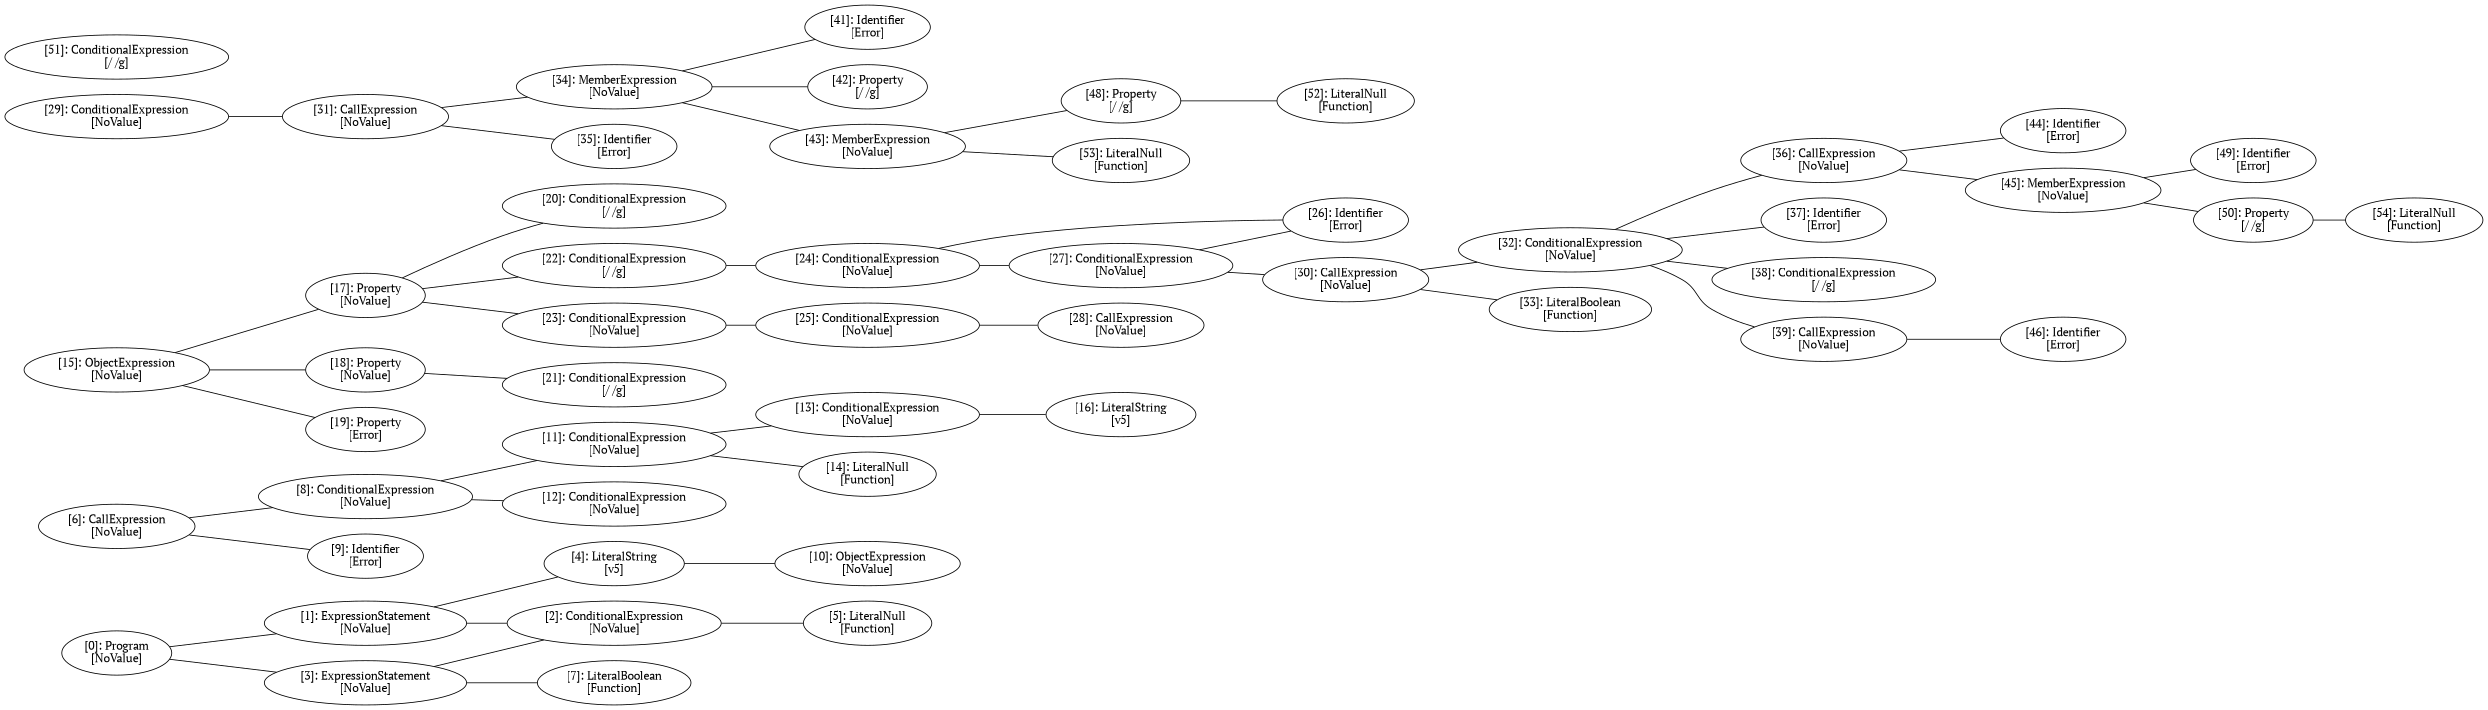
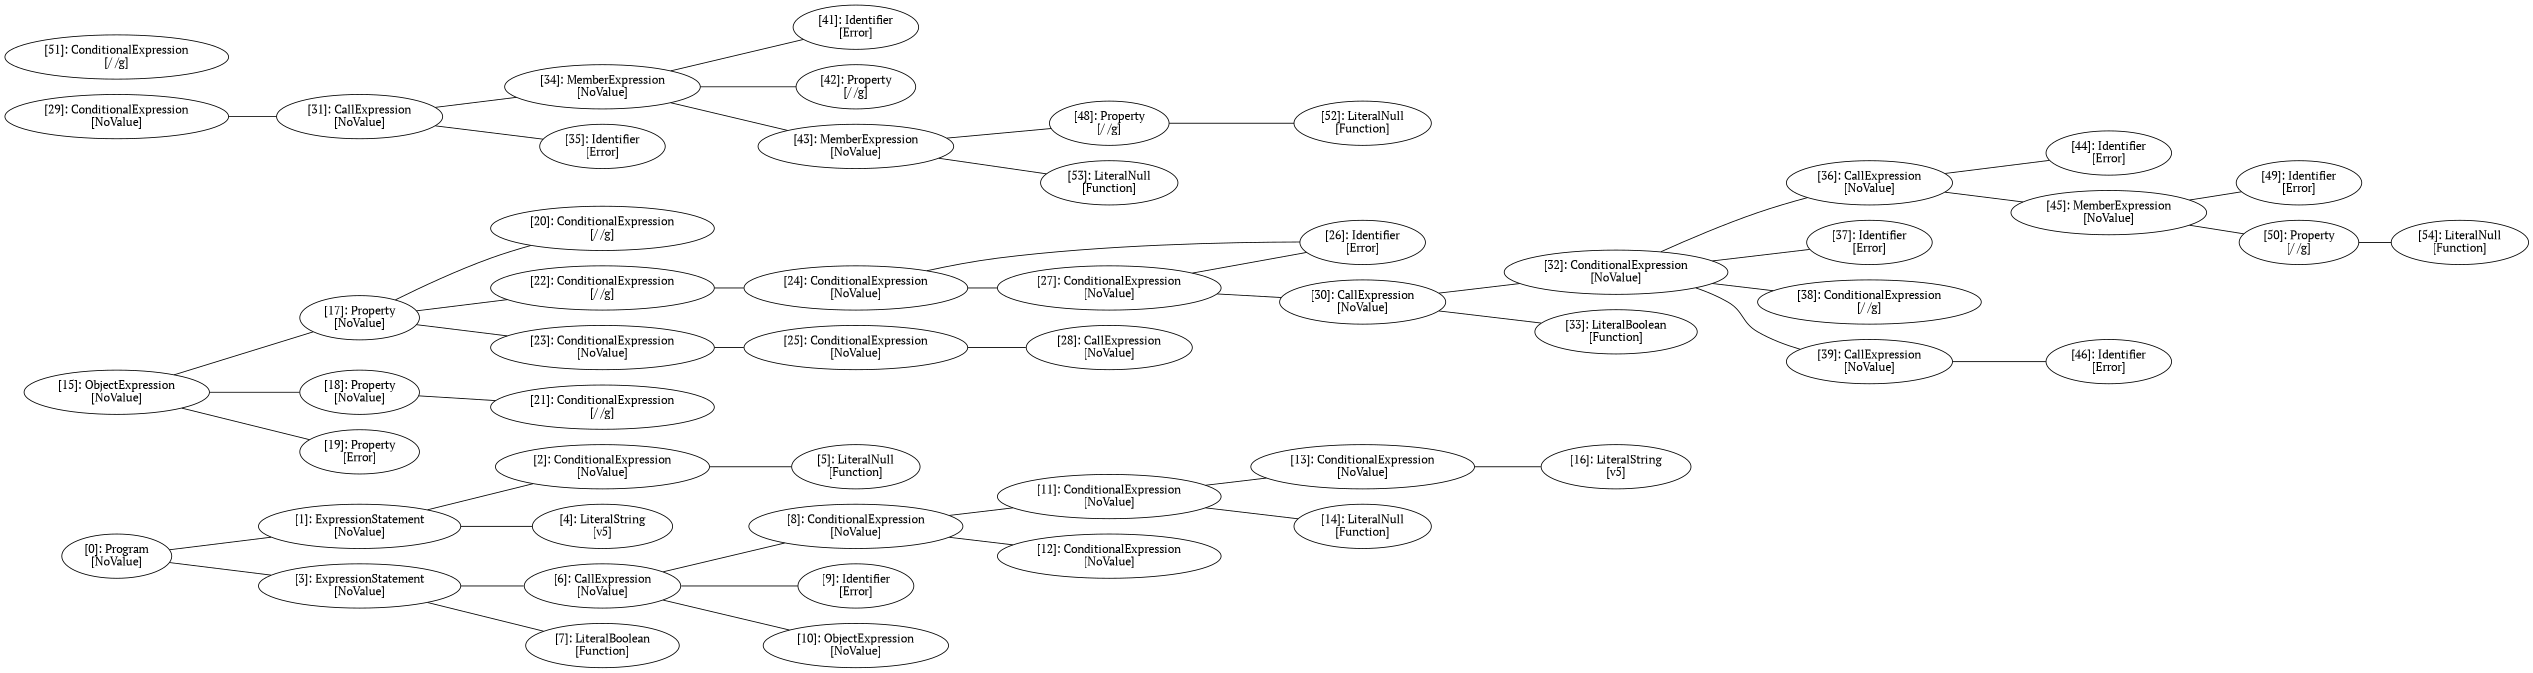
(730, 564) -> (726, 615)
(489, 653) -> (492, 586)
